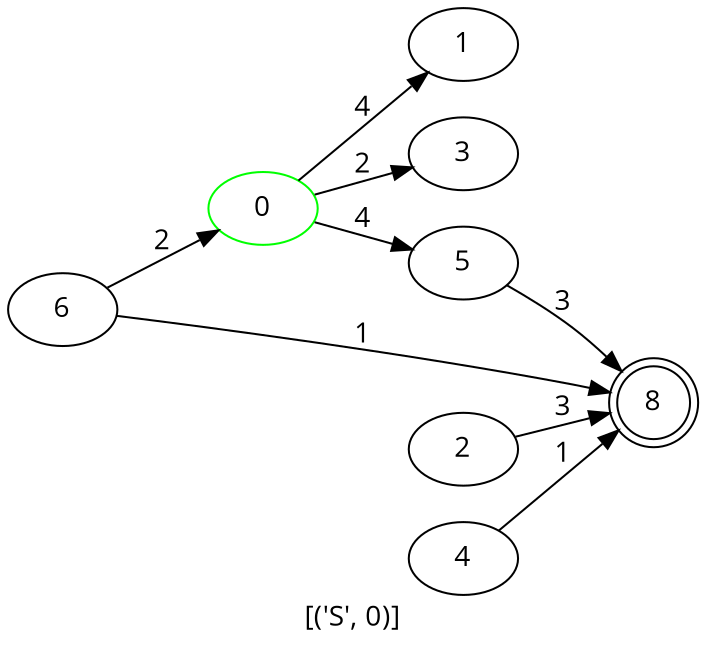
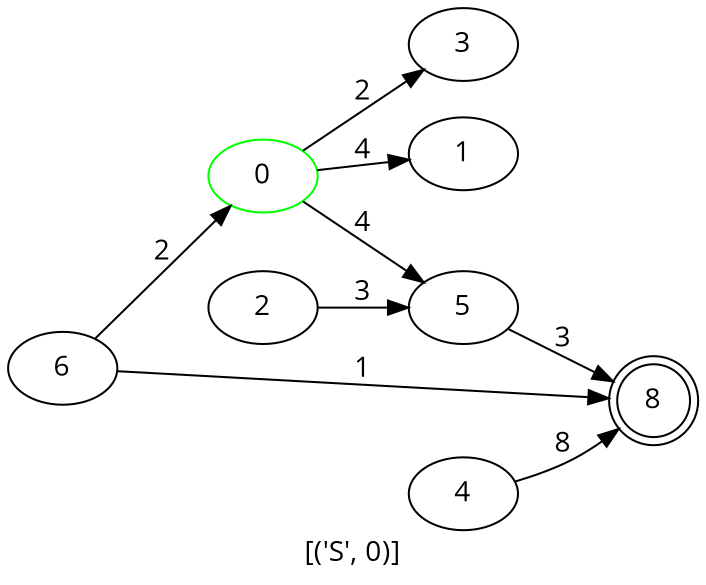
(552, 427) -> (353, 308)
(564, 454) -> (564, 444)
